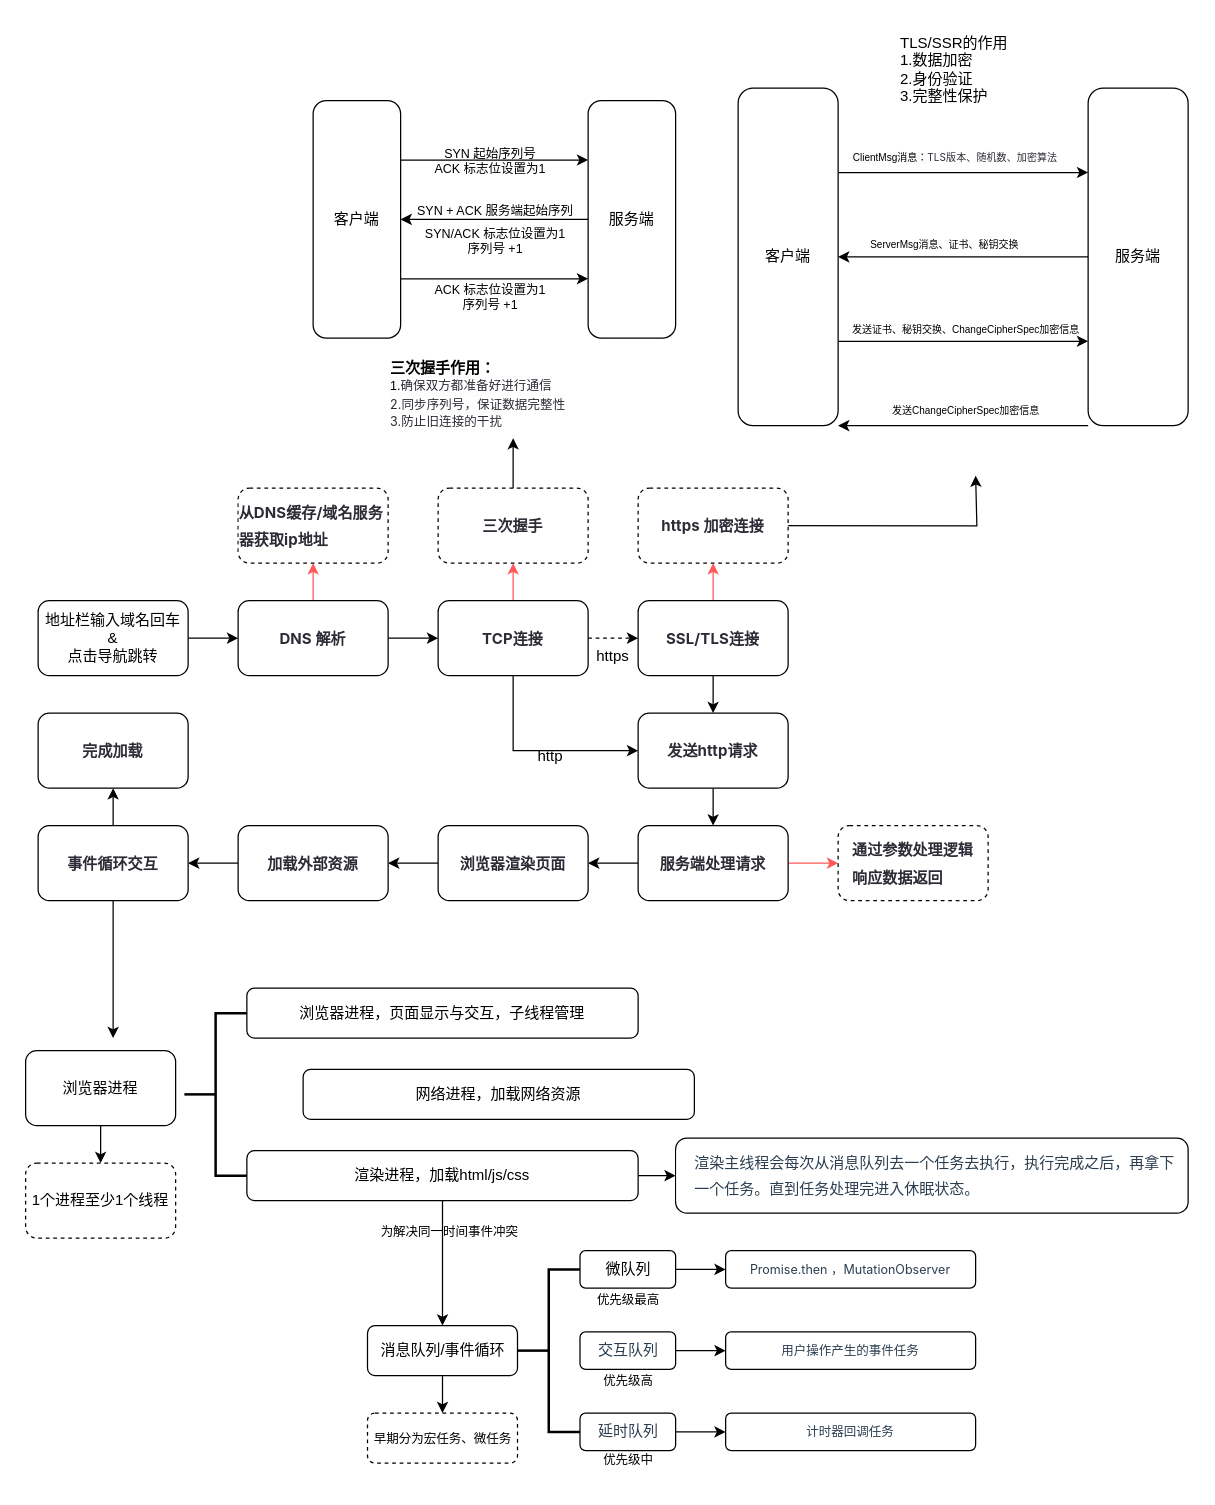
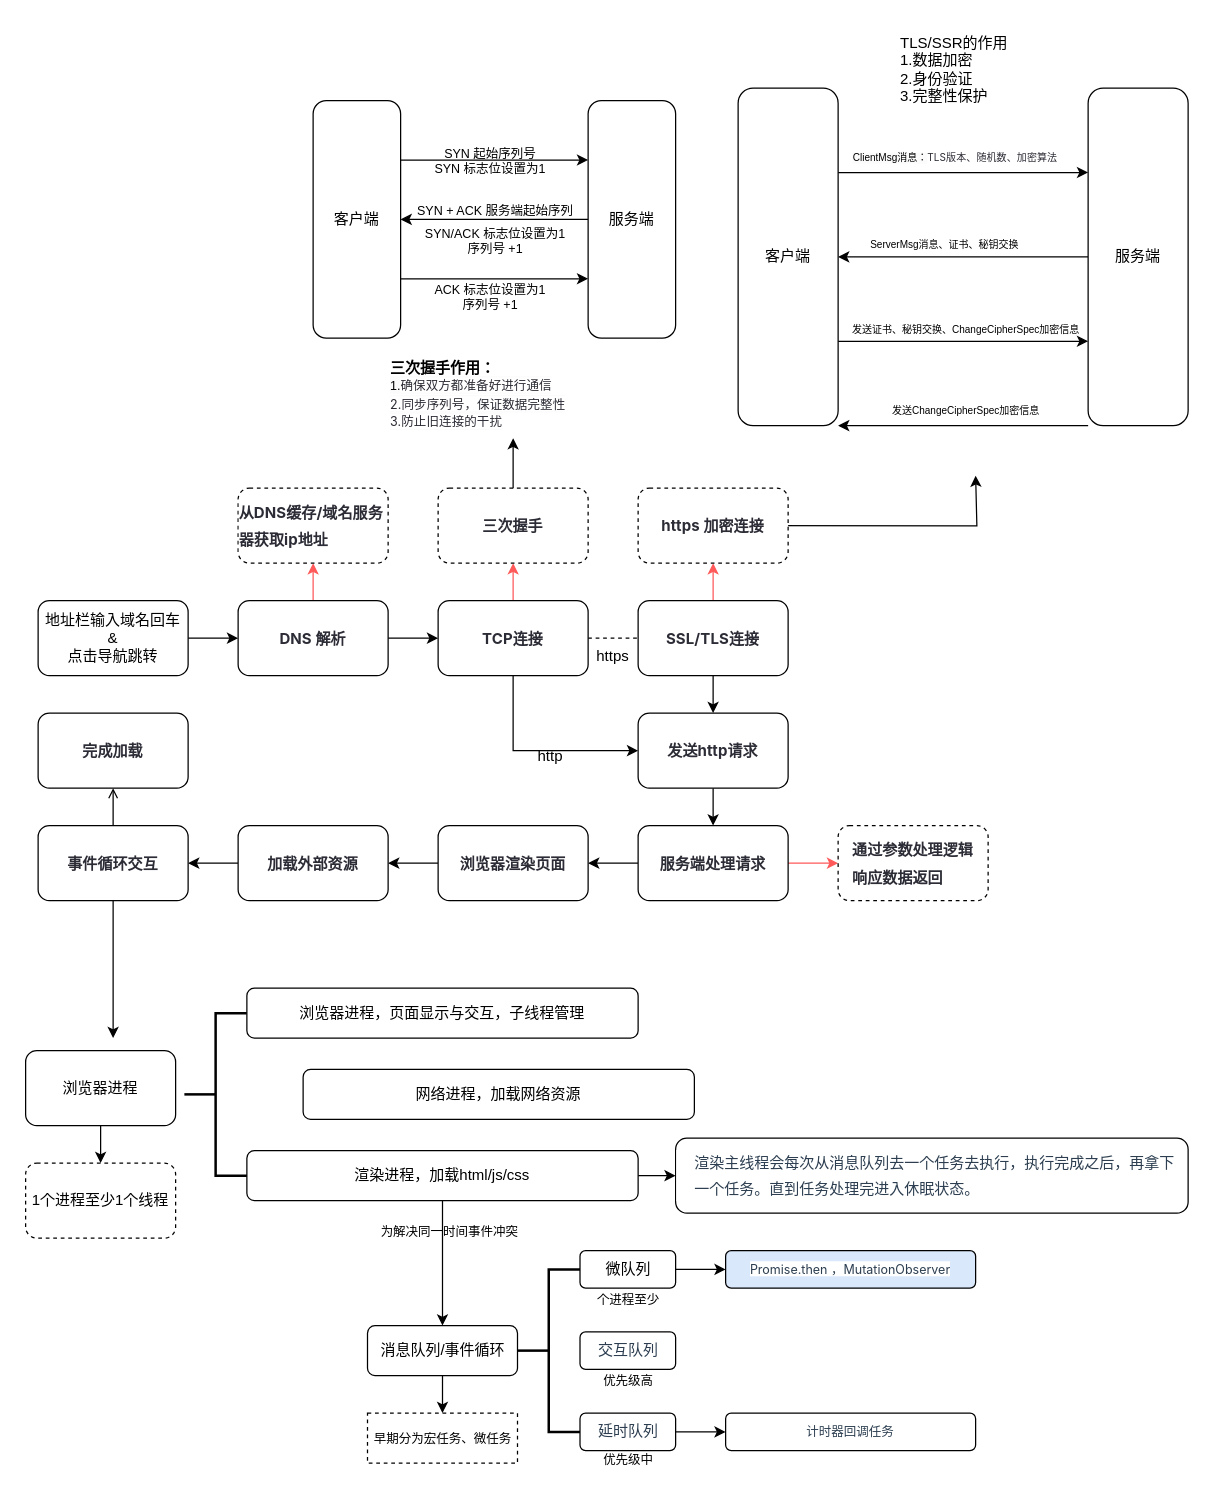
(491, 168) -> (491, 168)
(628, 638) -> (631, 638)
(113, 798) -> (113, 796)
(851, 1269) -> (851, 1269)
(629, 1299) -> (629, 1299)
(697, 1351) -> none
(851, 1351) -> none
(443, 1438) -> (443, 1438)
